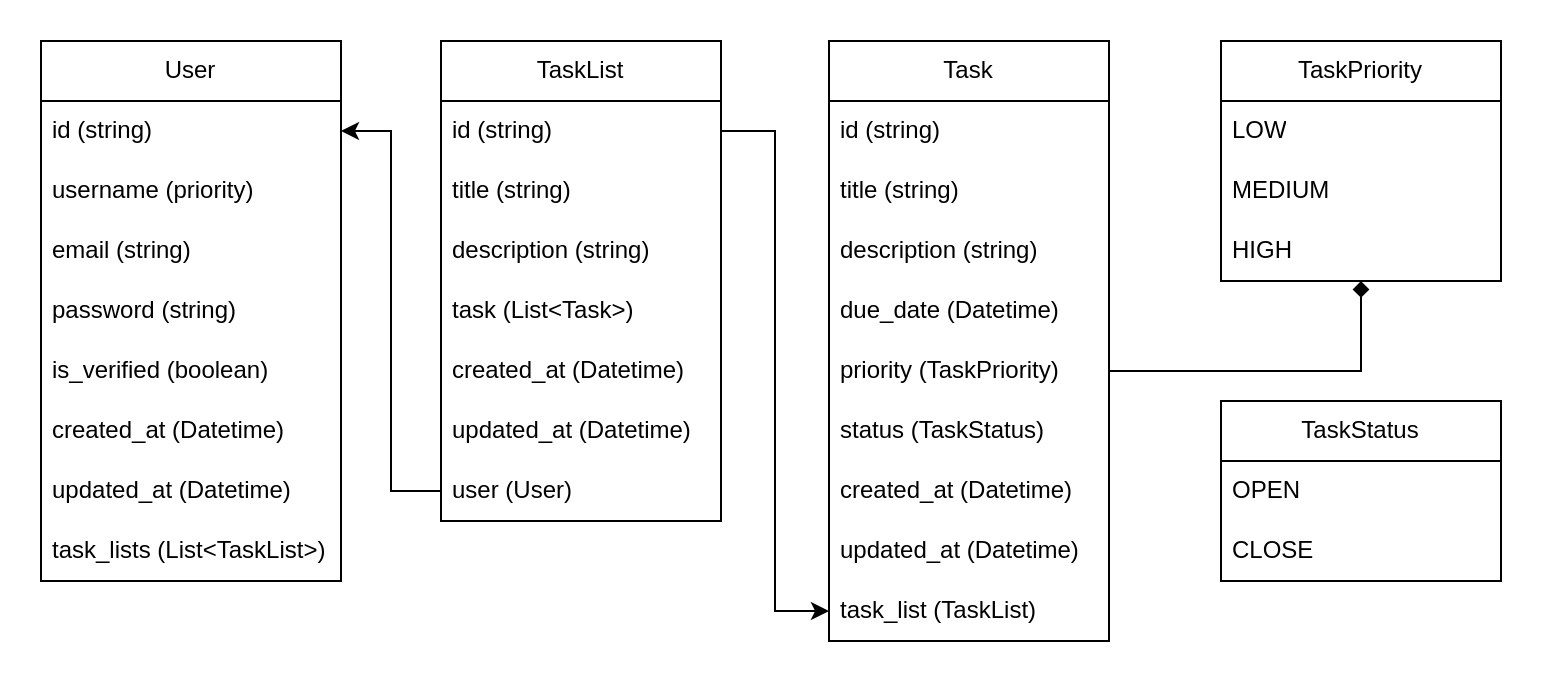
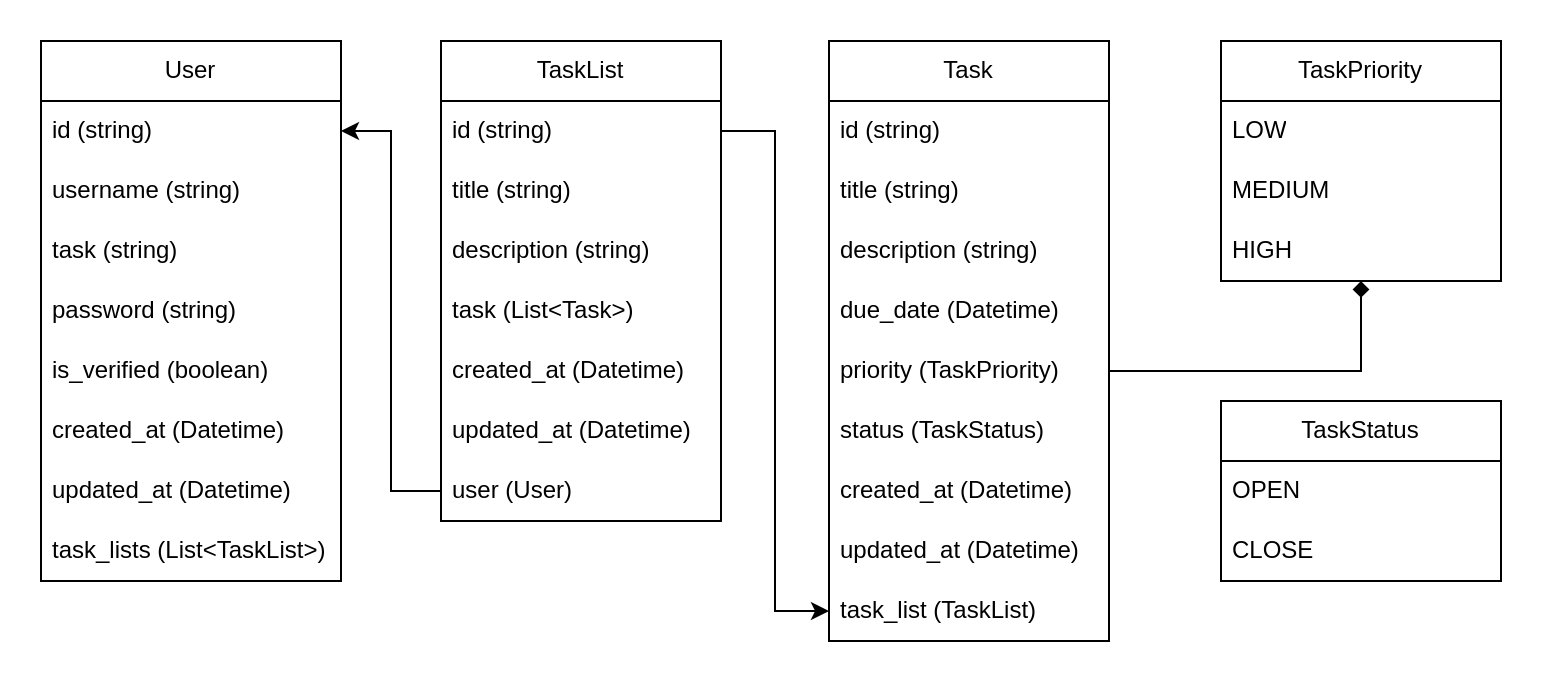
(171, 191) -> (161, 191)
(135, 251) -> (134, 251)
